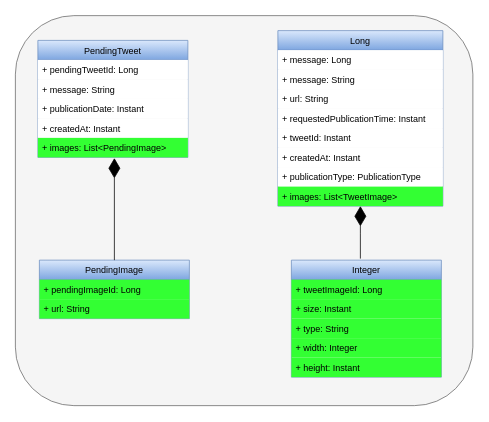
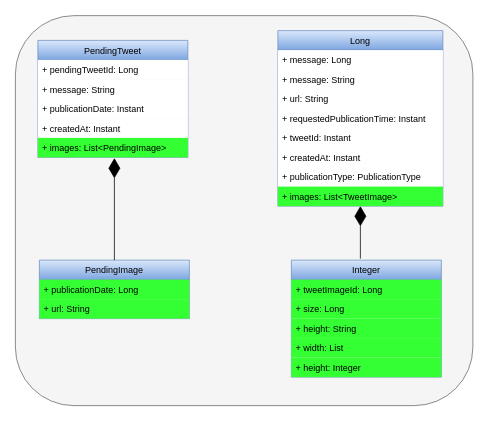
(94, 290) -> (94, 290)
(329, 309) -> (321, 309)
(326, 329) -> (330, 329)
(331, 348) -> (322, 348)
(334, 368) -> (334, 368)
